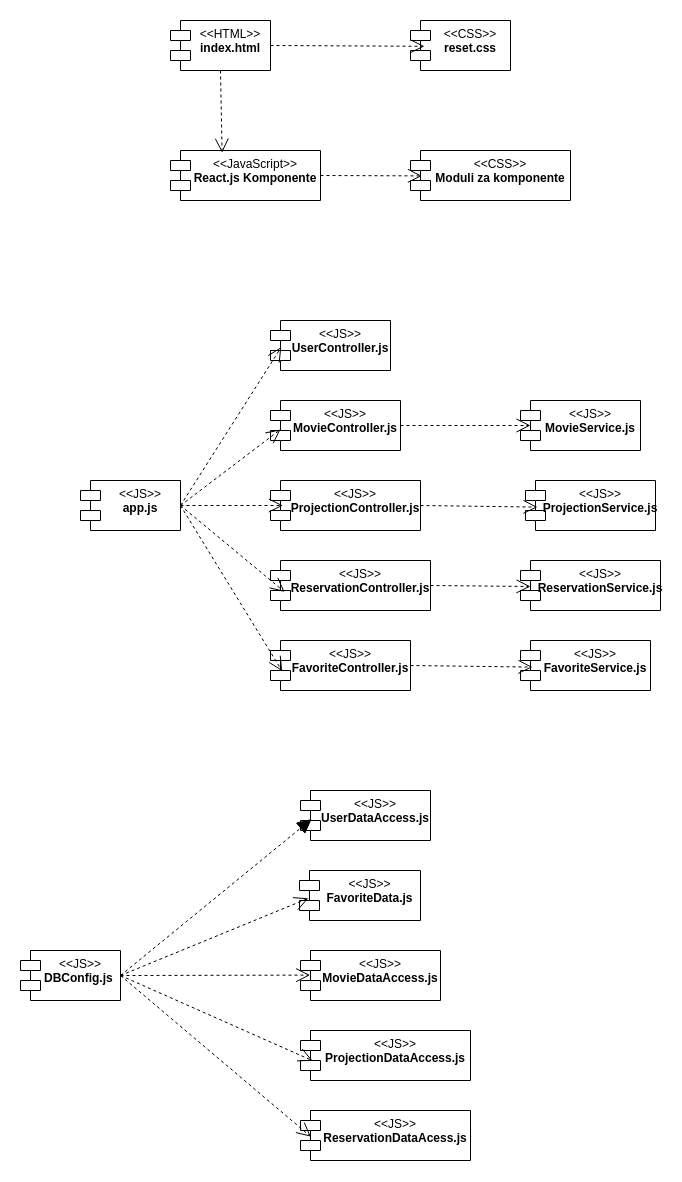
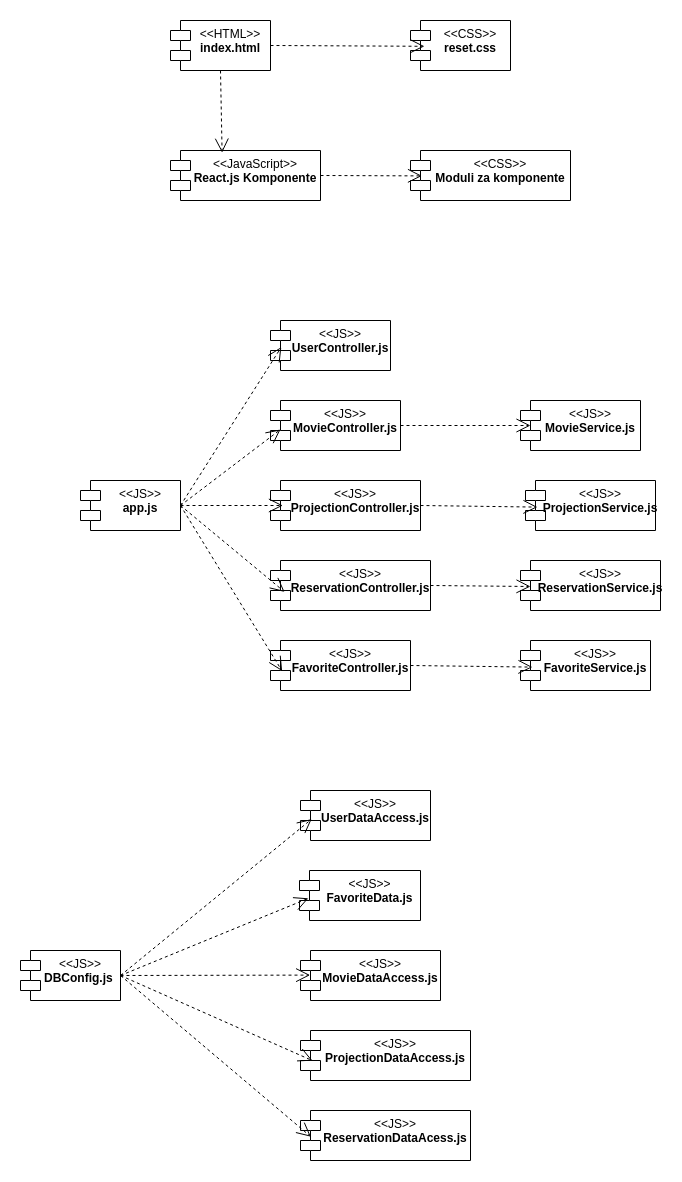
(300, 829) -> (304, 826)
